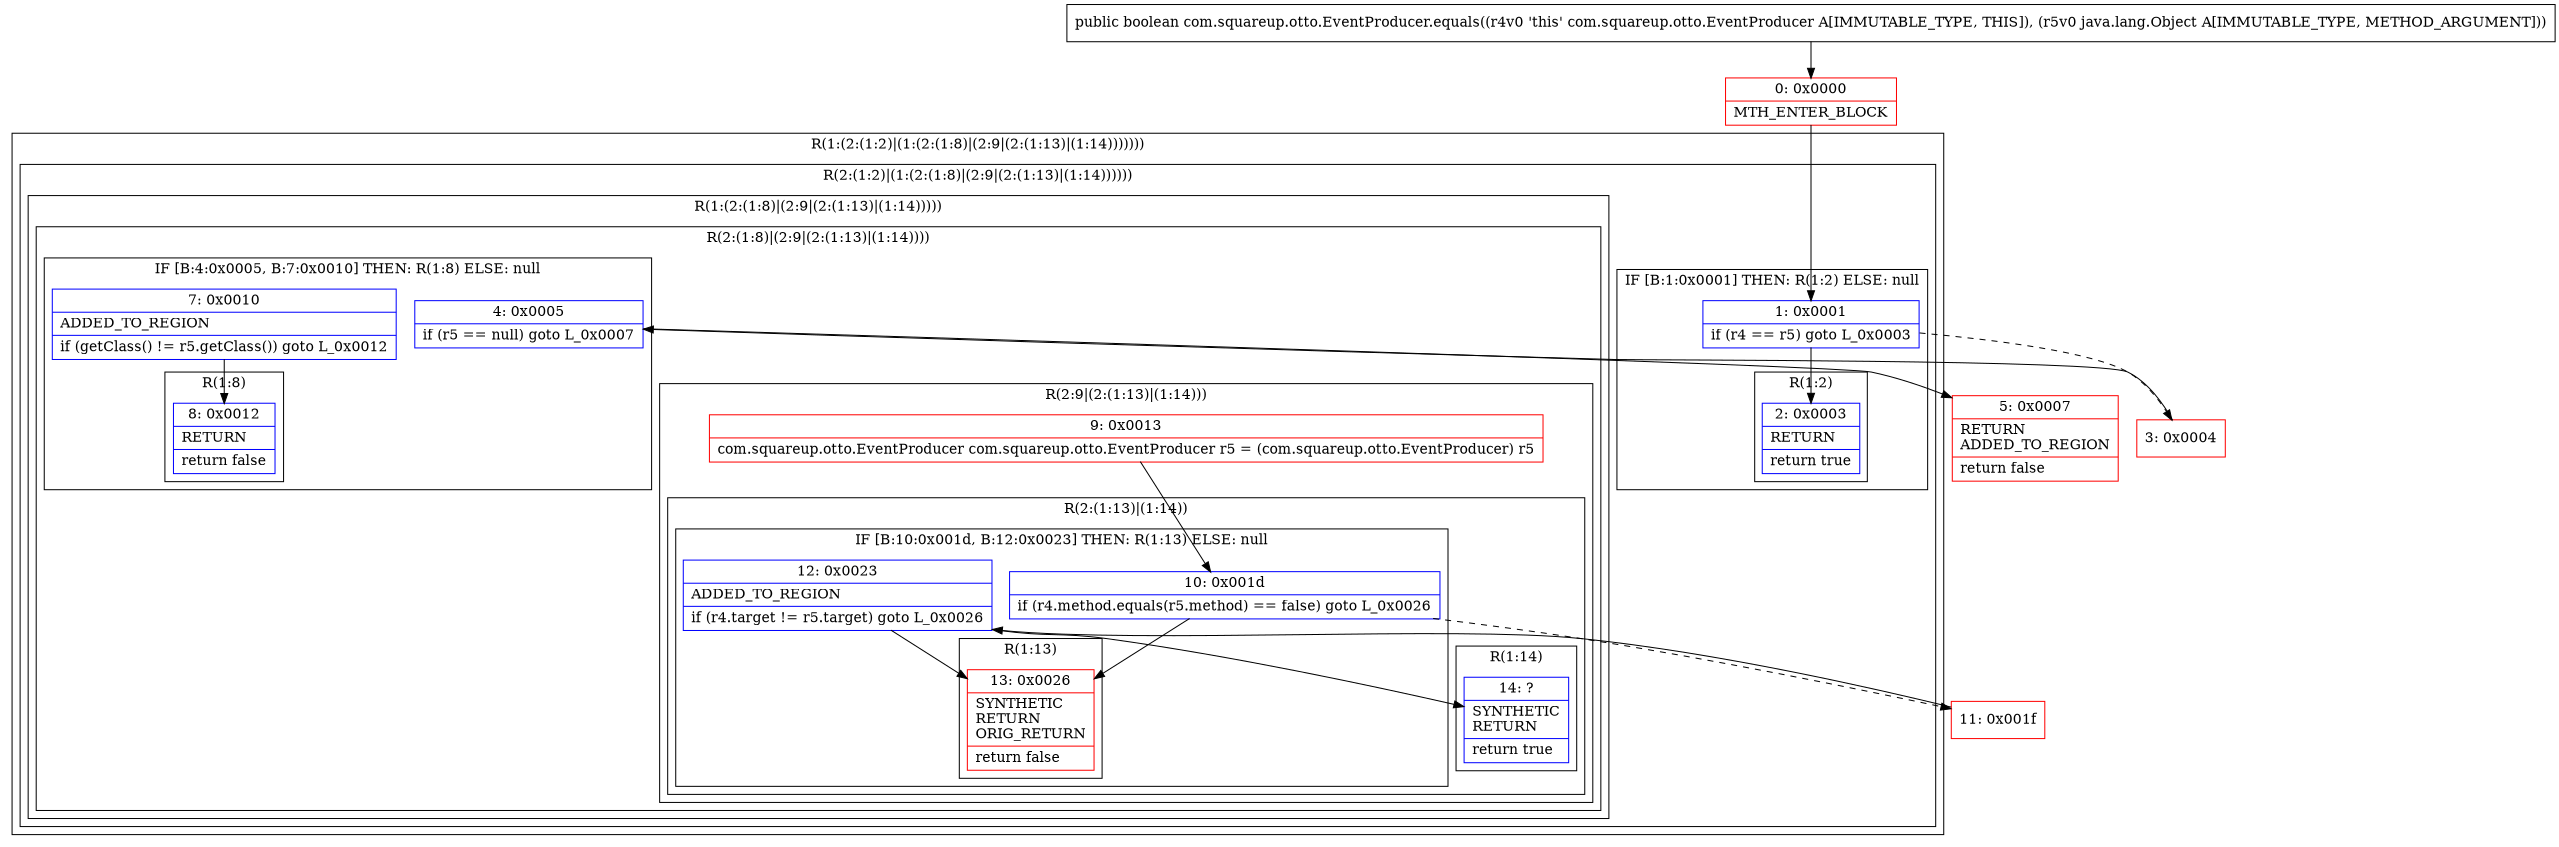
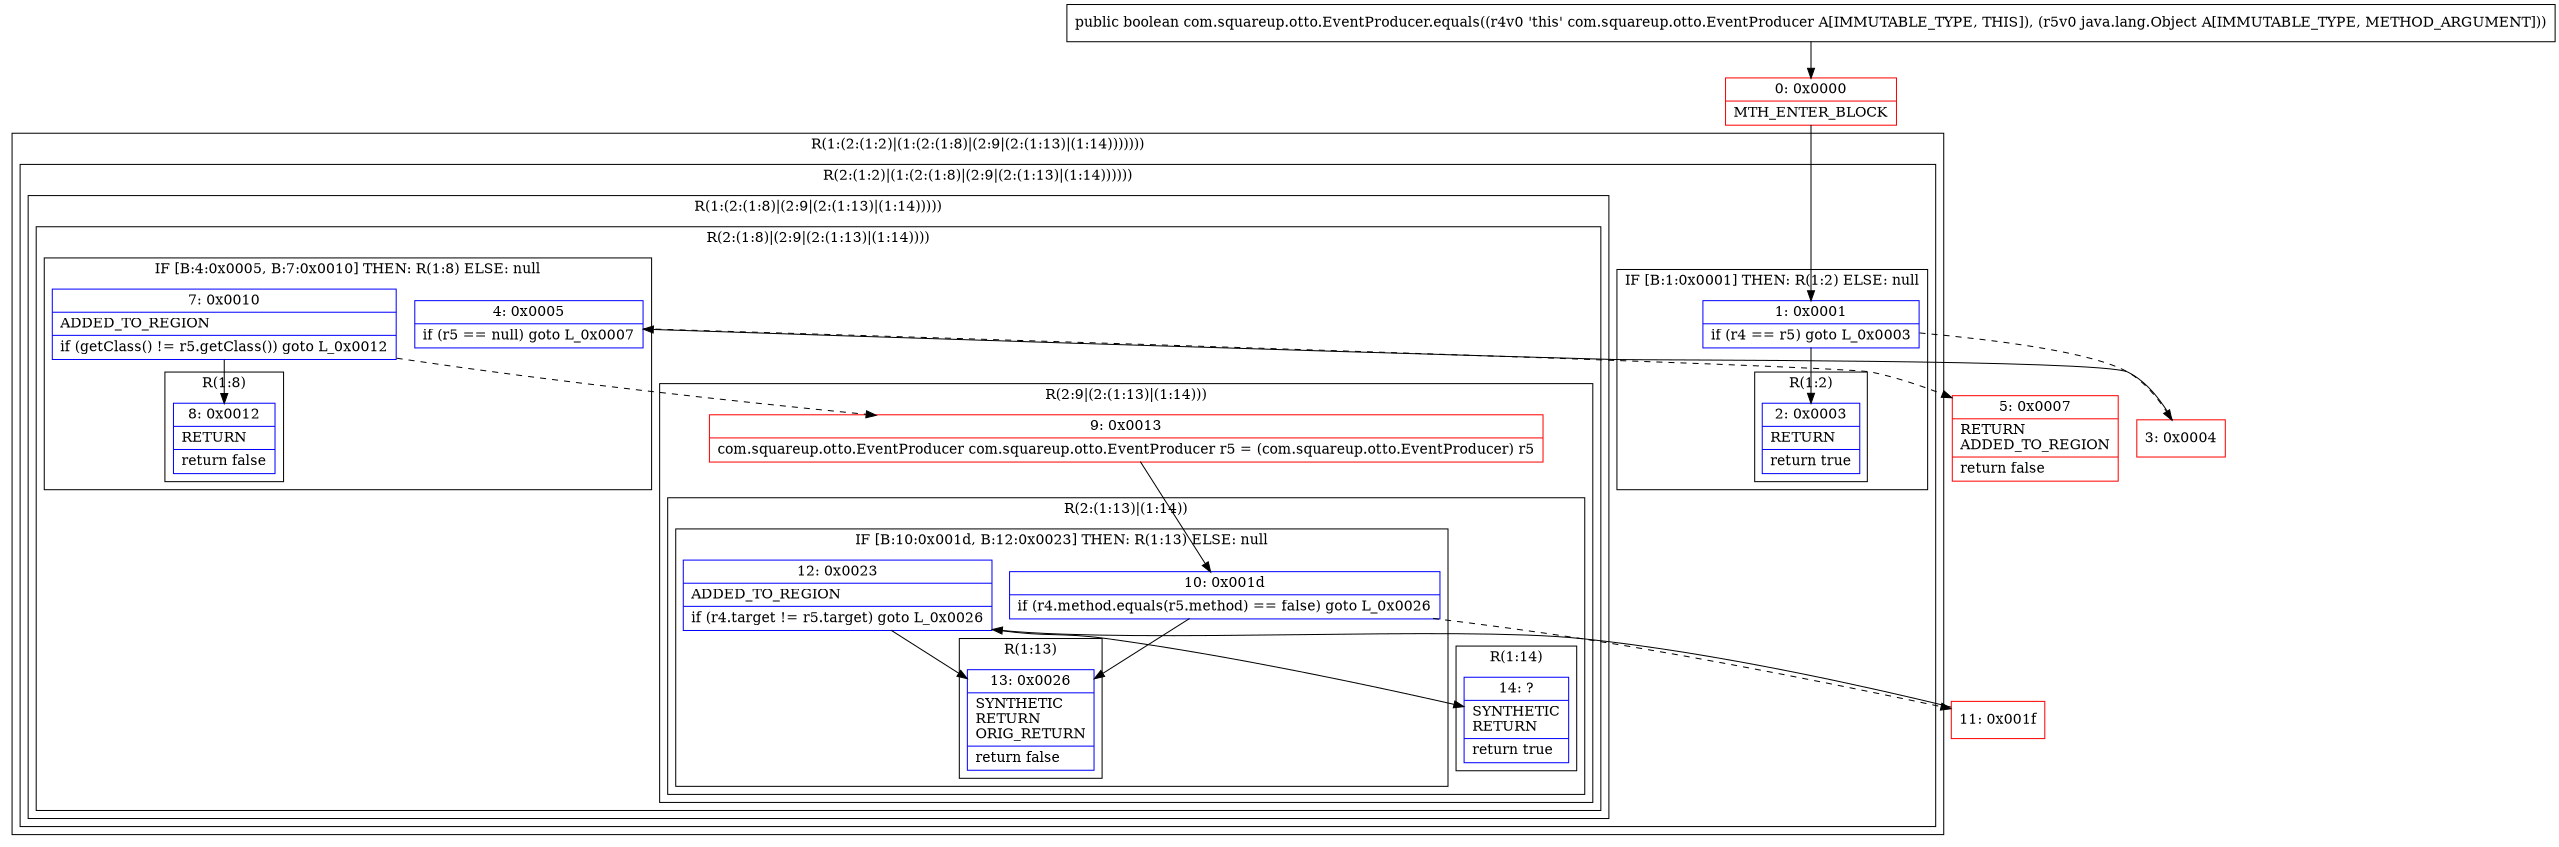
(1295, 349) -> (1295, 349)
none -> (631, 389)
(1031, 720) -> (1031, 720)
